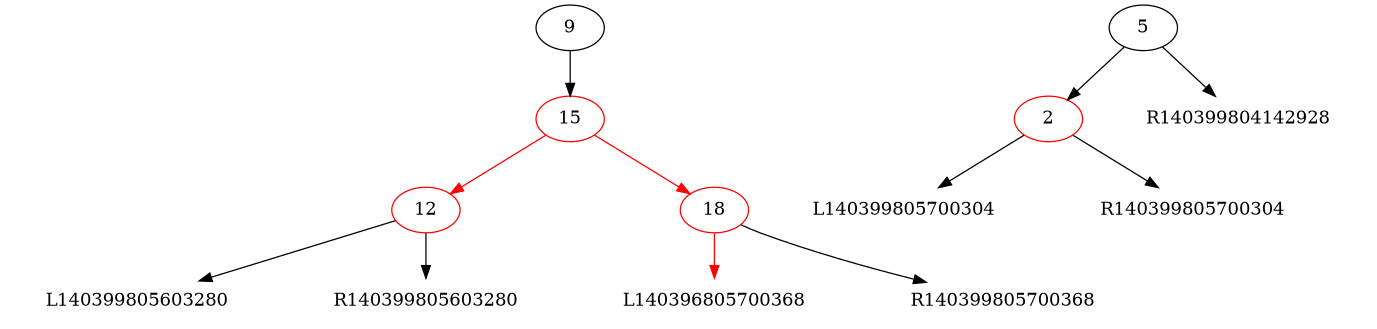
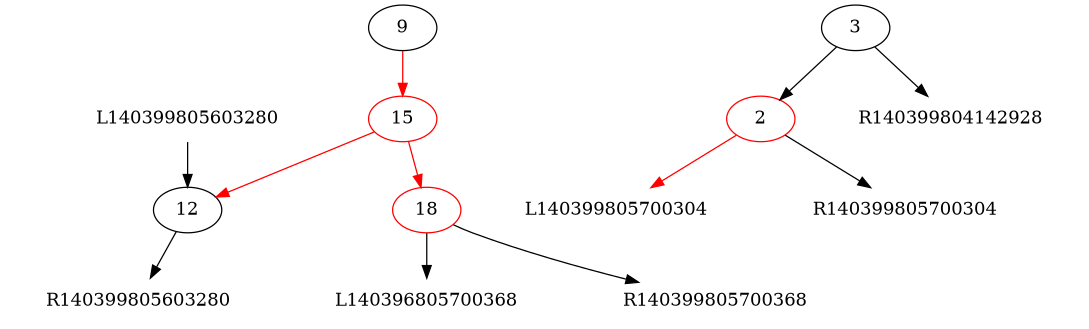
(1143, 28) -> (856, 28)
(570, 67) -> (403, 67)
(987, 158) -> (699, 158)
(426, 210) -> (188, 210)
(304, 249) -> (188, 158)
(714, 249) -> (427, 249)
